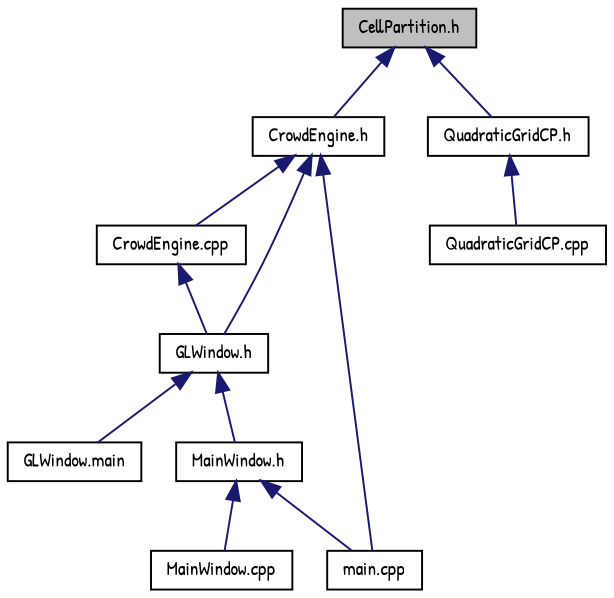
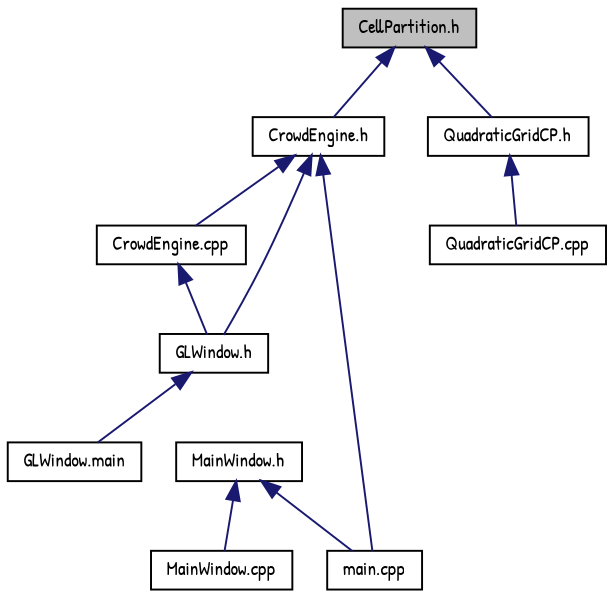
(229, 417) -> none
